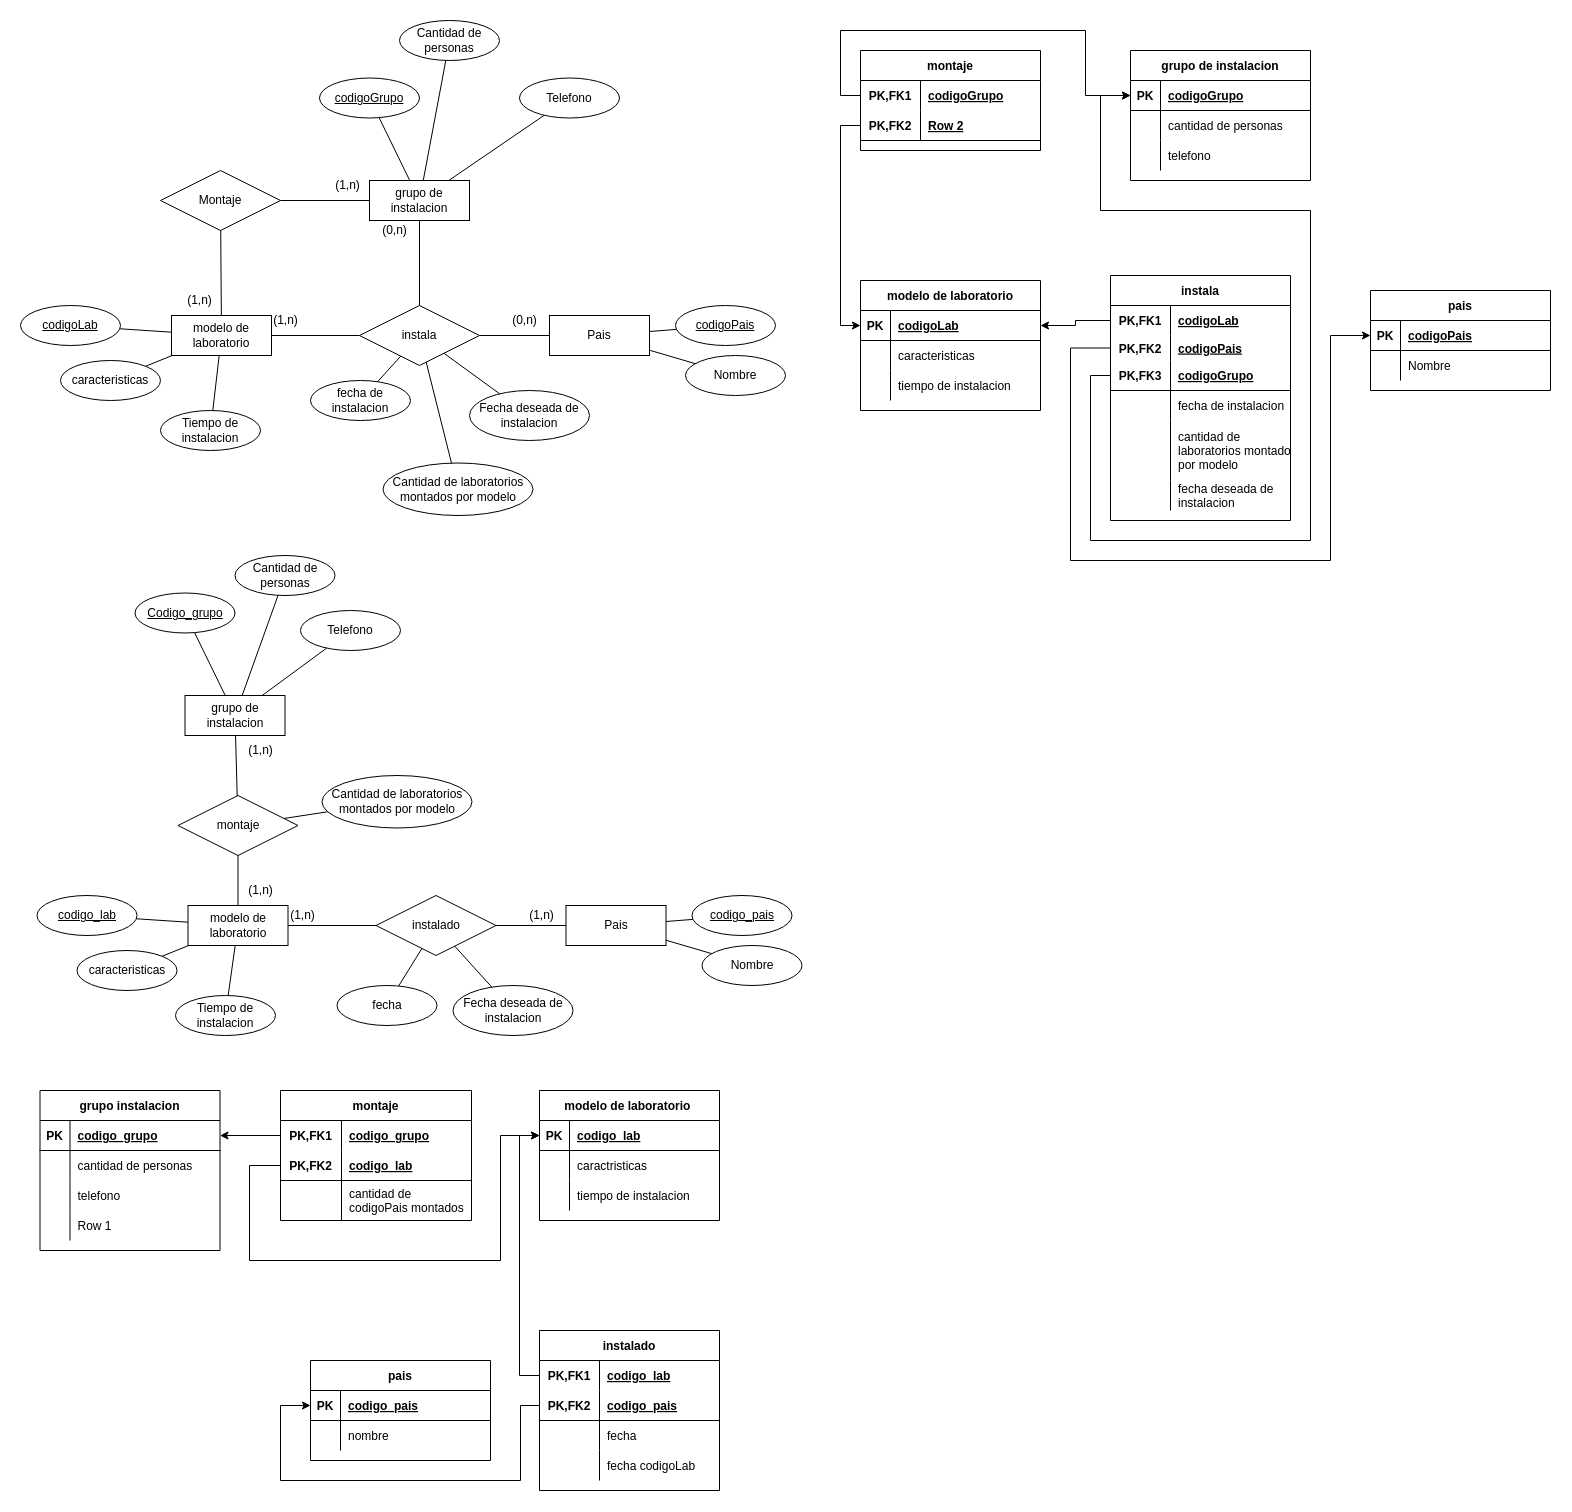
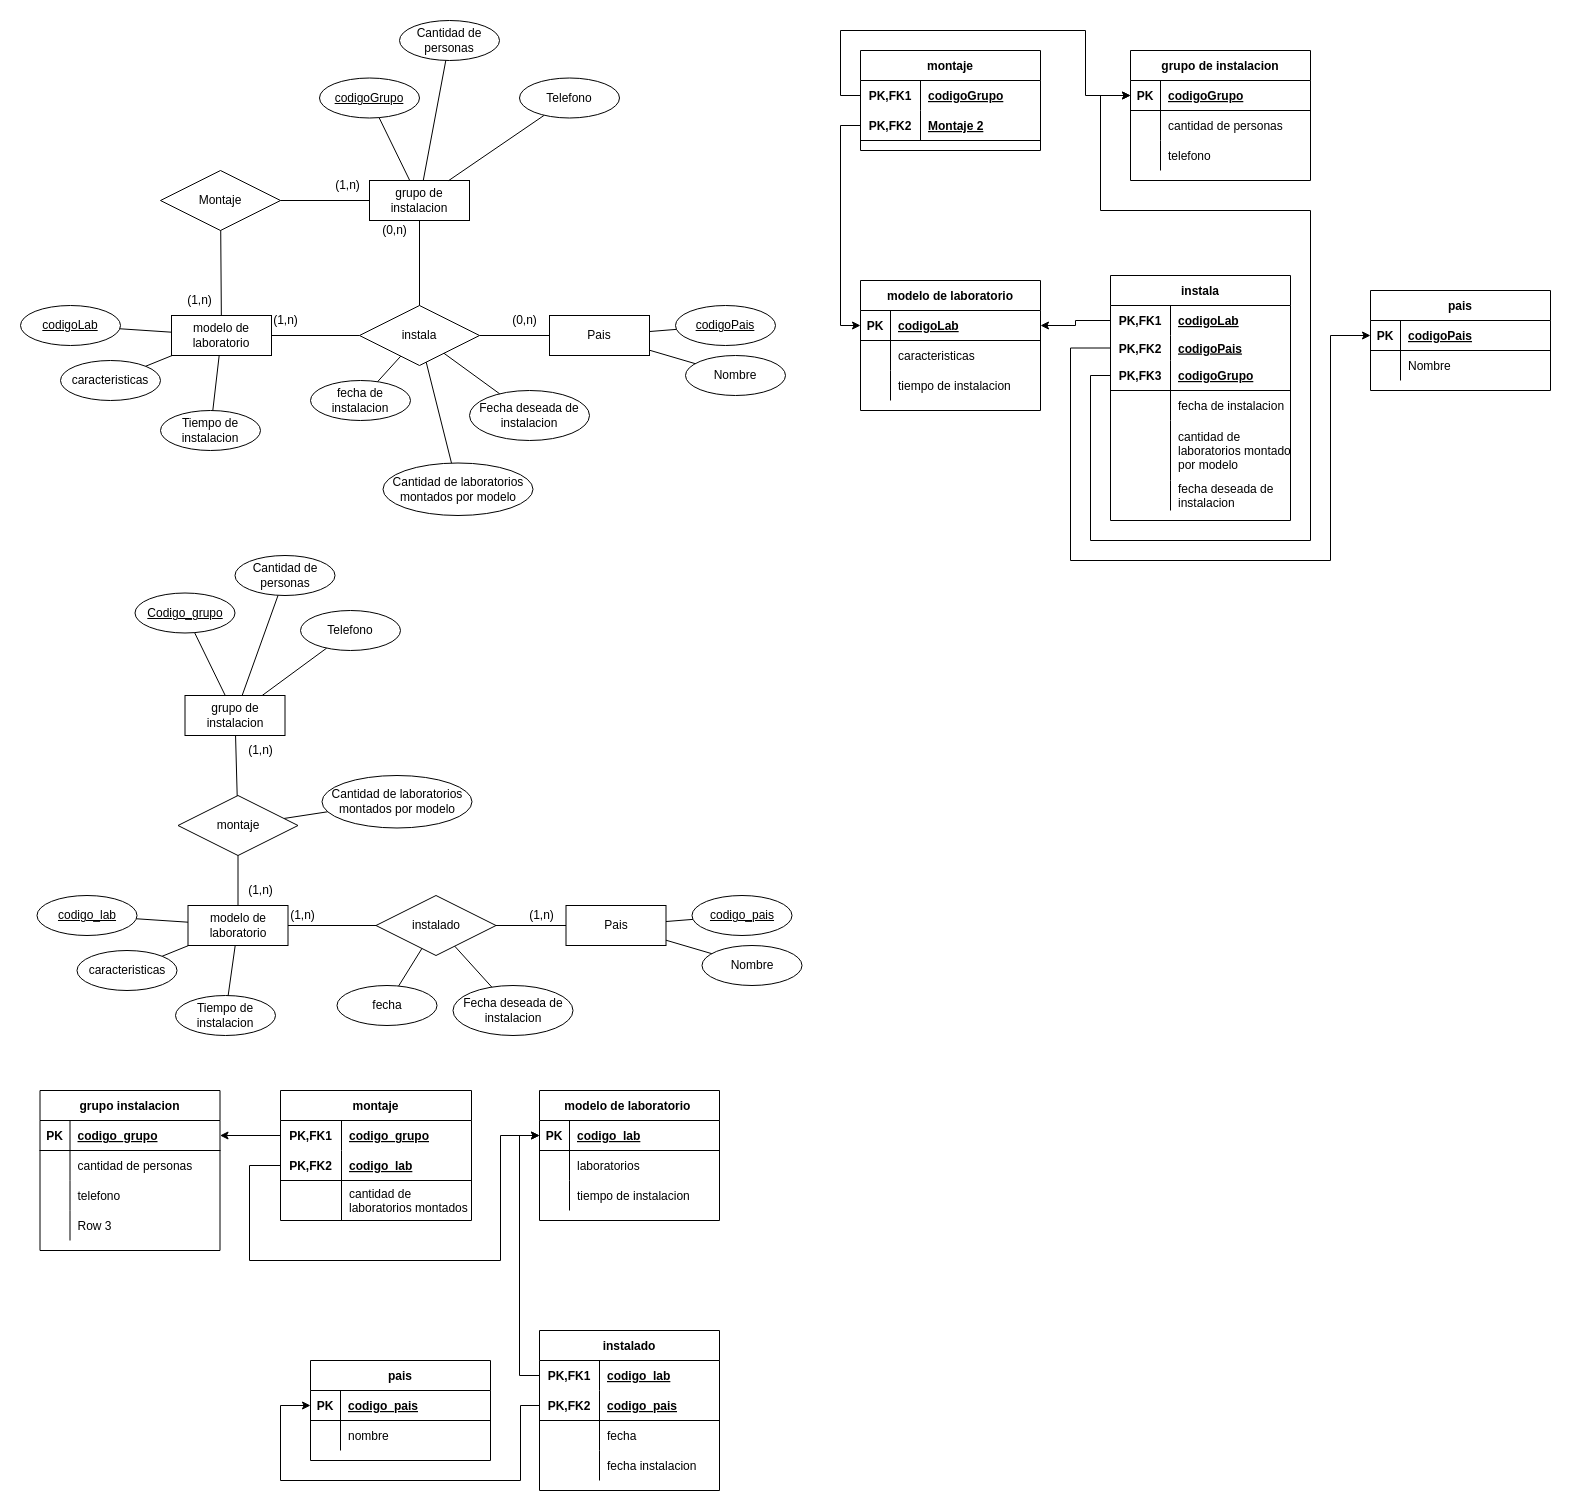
(943, 126) -> (957, 126)
(621, 1166) -> (614, 1166)
(383, 1194) -> (383, 1194)
(93, 1226) -> (93, 1226)
(654, 1466) -> (658, 1466)
